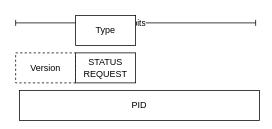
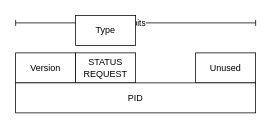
(45, 68) -> (45, 68)
none -> (225, 68)
(139, 105) -> (135, 98)
